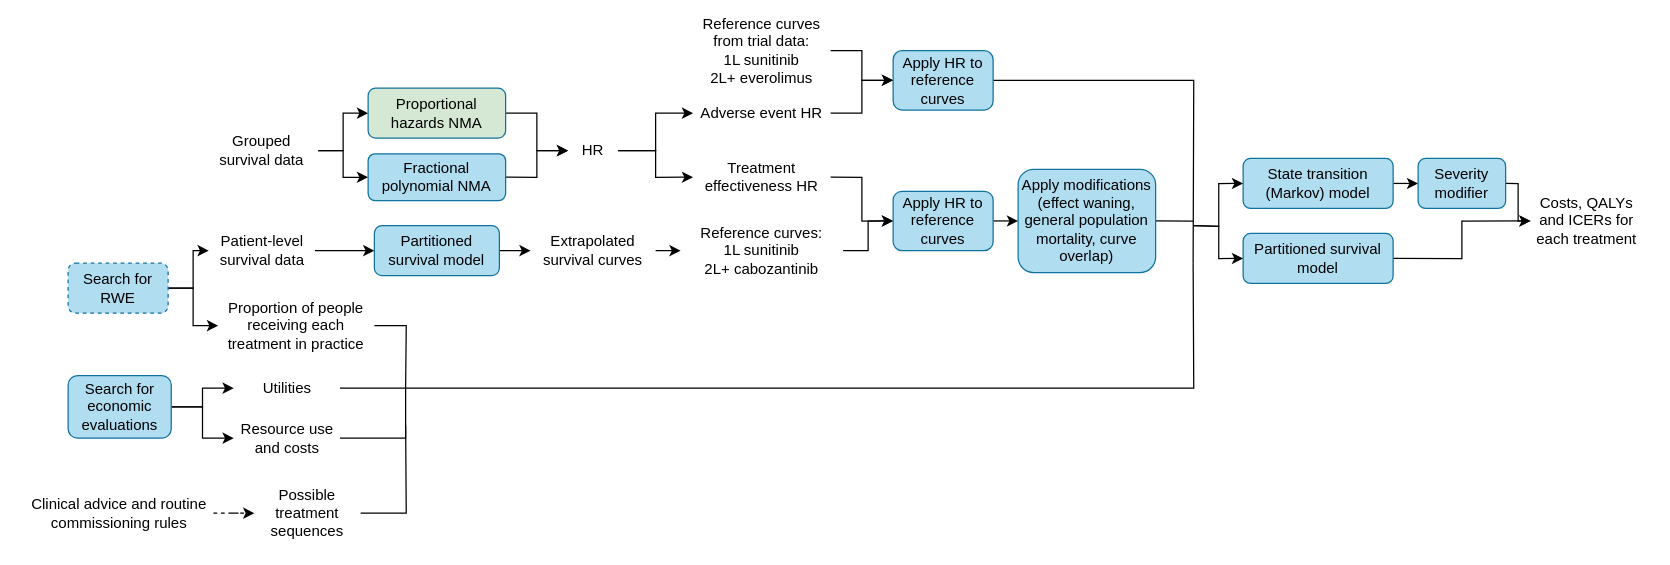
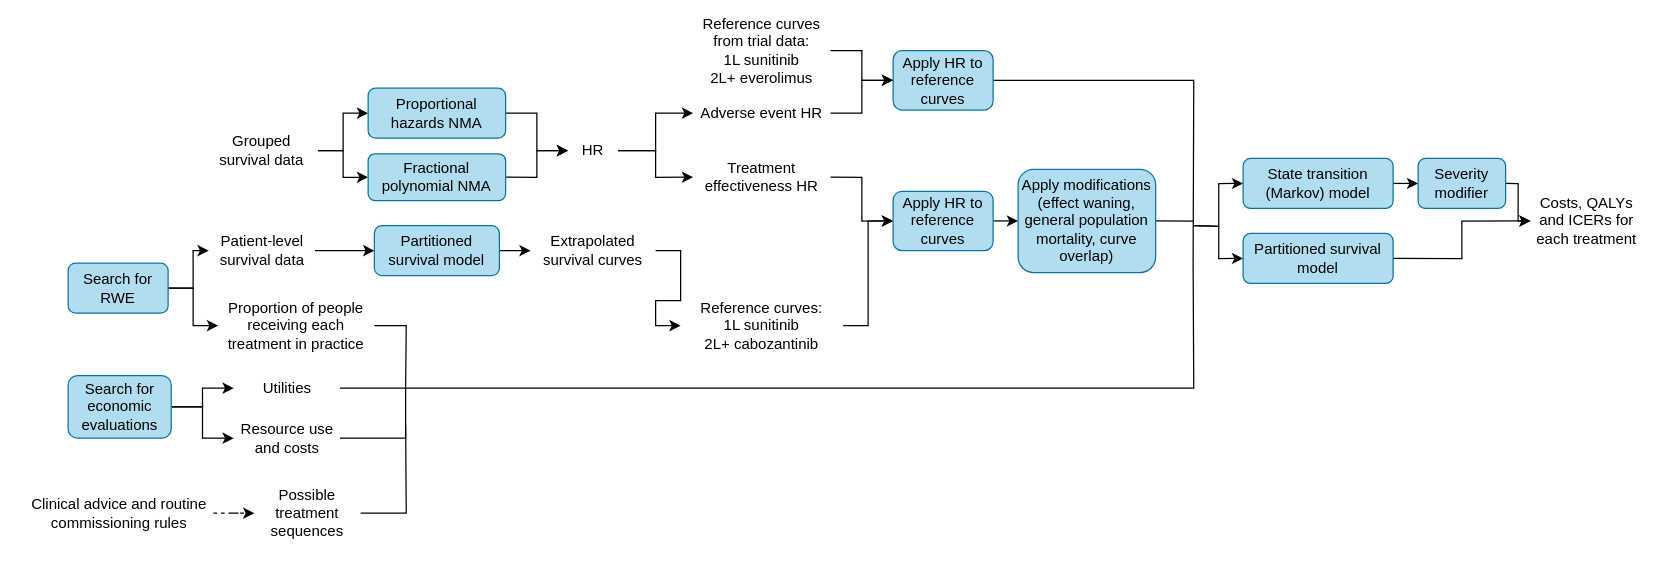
(437, 113) -> (437, 113)
(762, 251) -> (762, 326)
(118, 288) -> (118, 288)
